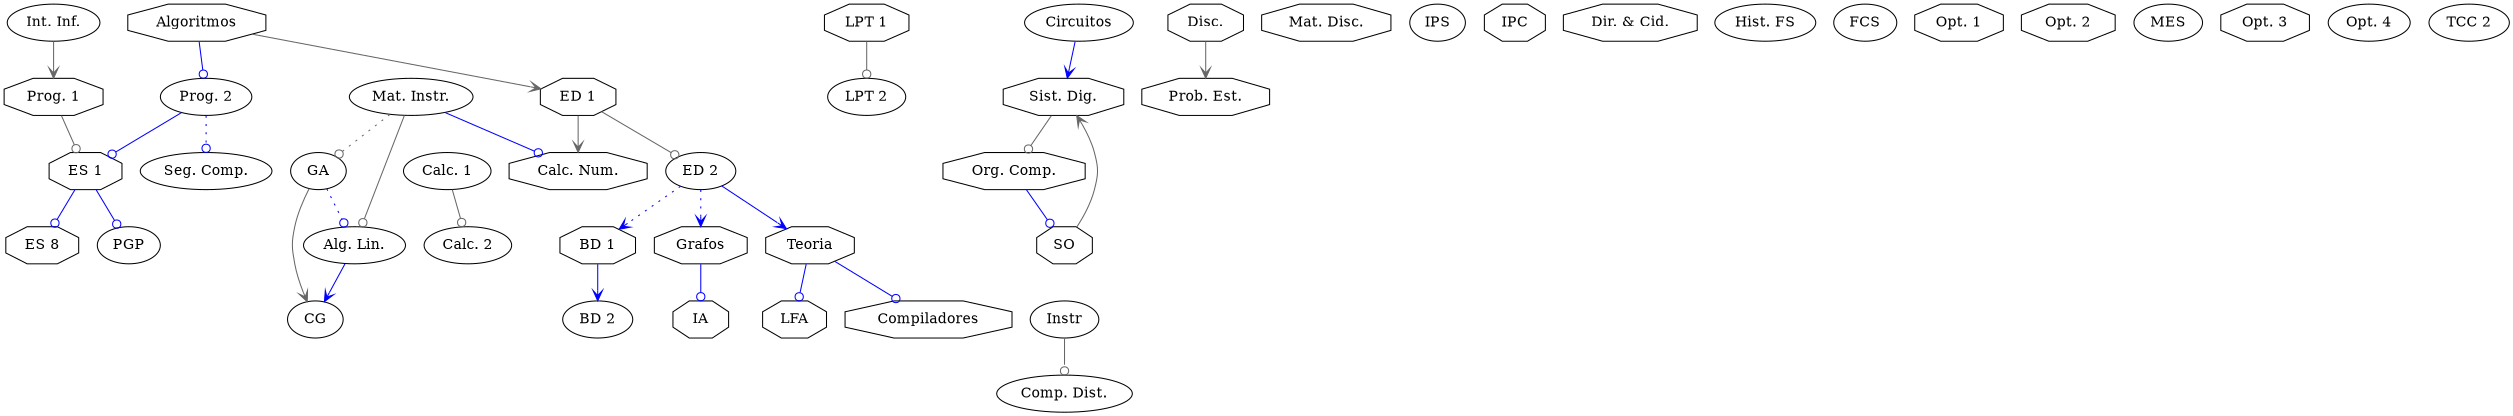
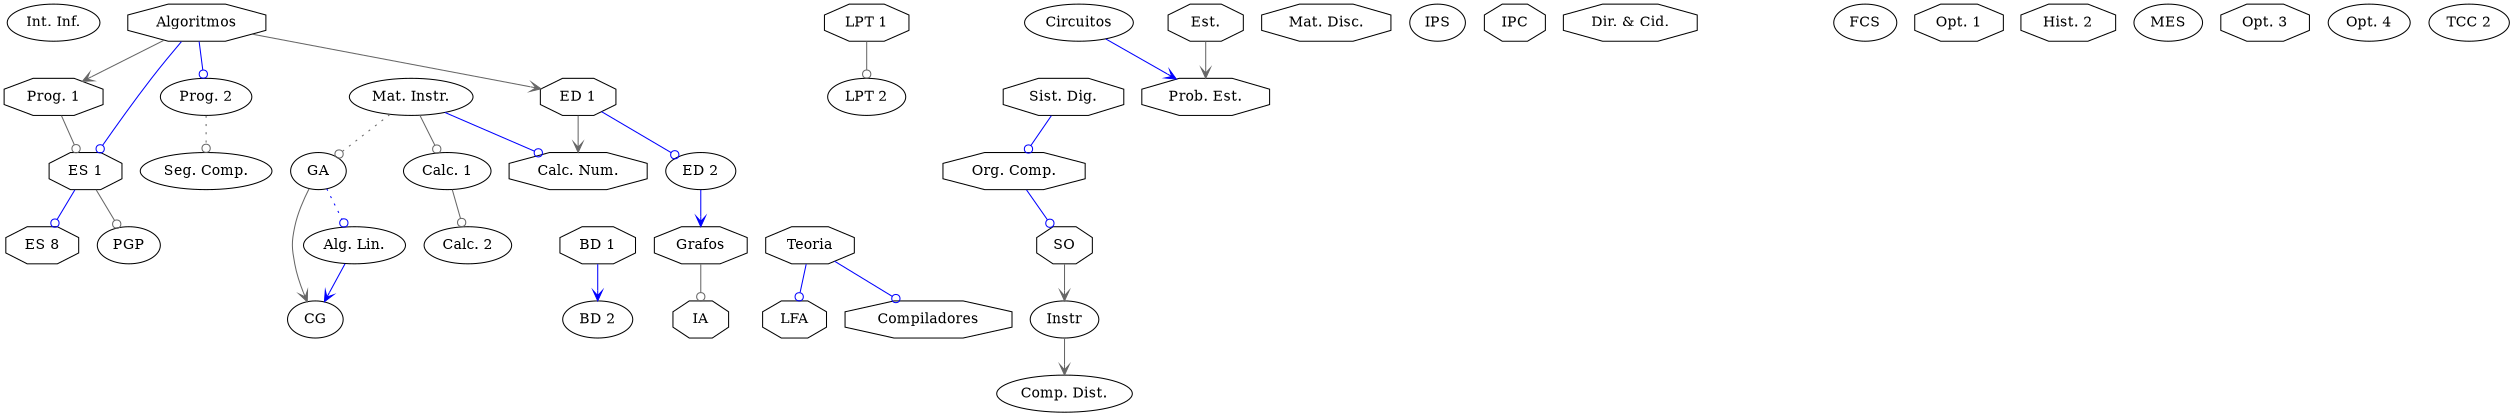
(1206, 23) -> (1206, 23)
(1765, 23) -> none
(2068, 23) -> (2068, 23)
(54, 55) -> (128, 58)
(1072, 55) -> (1137, 56)
(206, 130) -> (206, 130)
(1041, 131) -> (1041, 131)
(149, 132) -> (141, 92)
(636, 132) -> (636, 132)
(384, 167) -> (427, 130)
(1097, 176) -> (1065, 277)
(701, 203) -> (701, 203)
(750, 204) -> none
(105, 205) -> (105, 205)
(654, 205) -> none
(701, 278) -> (701, 278)
(1065, 352) -> (1065, 352)
